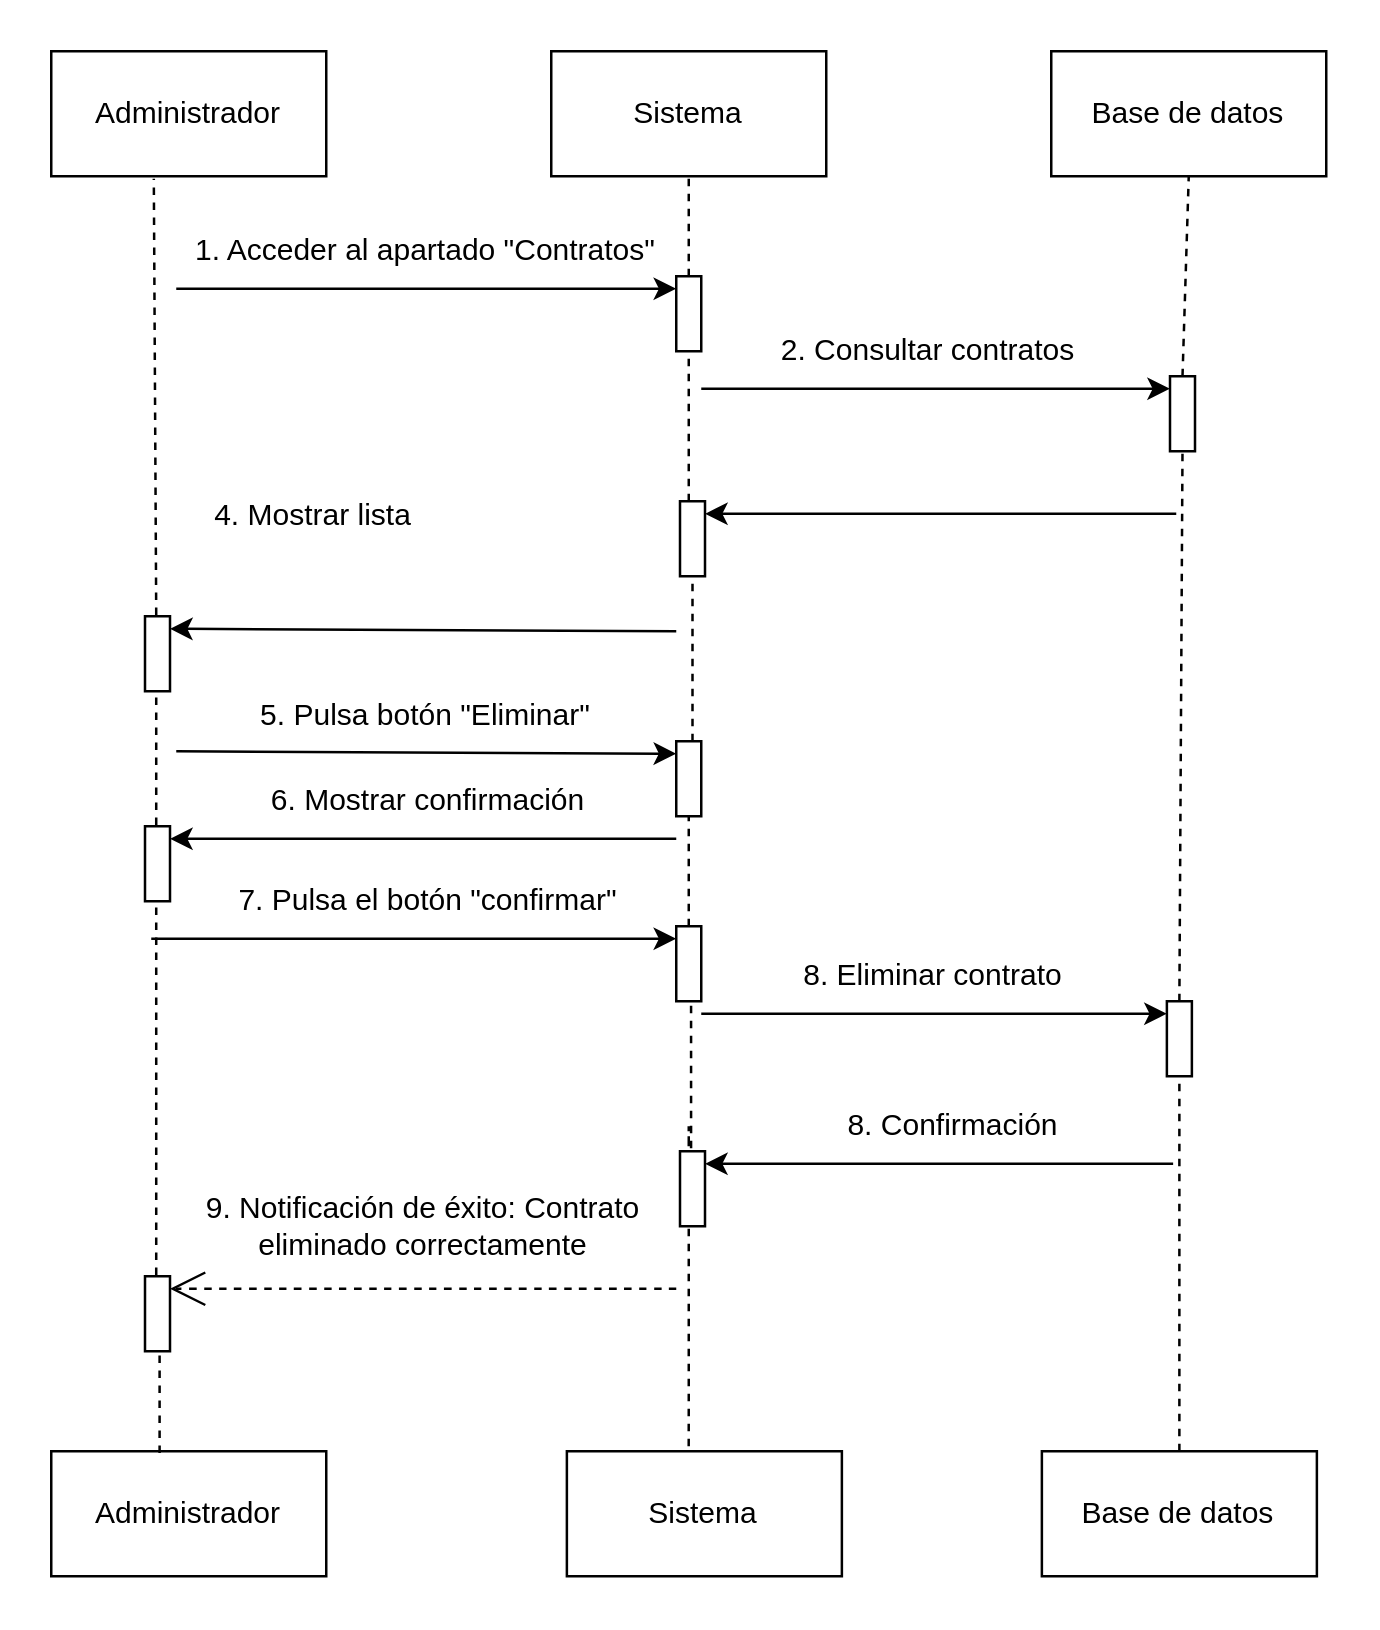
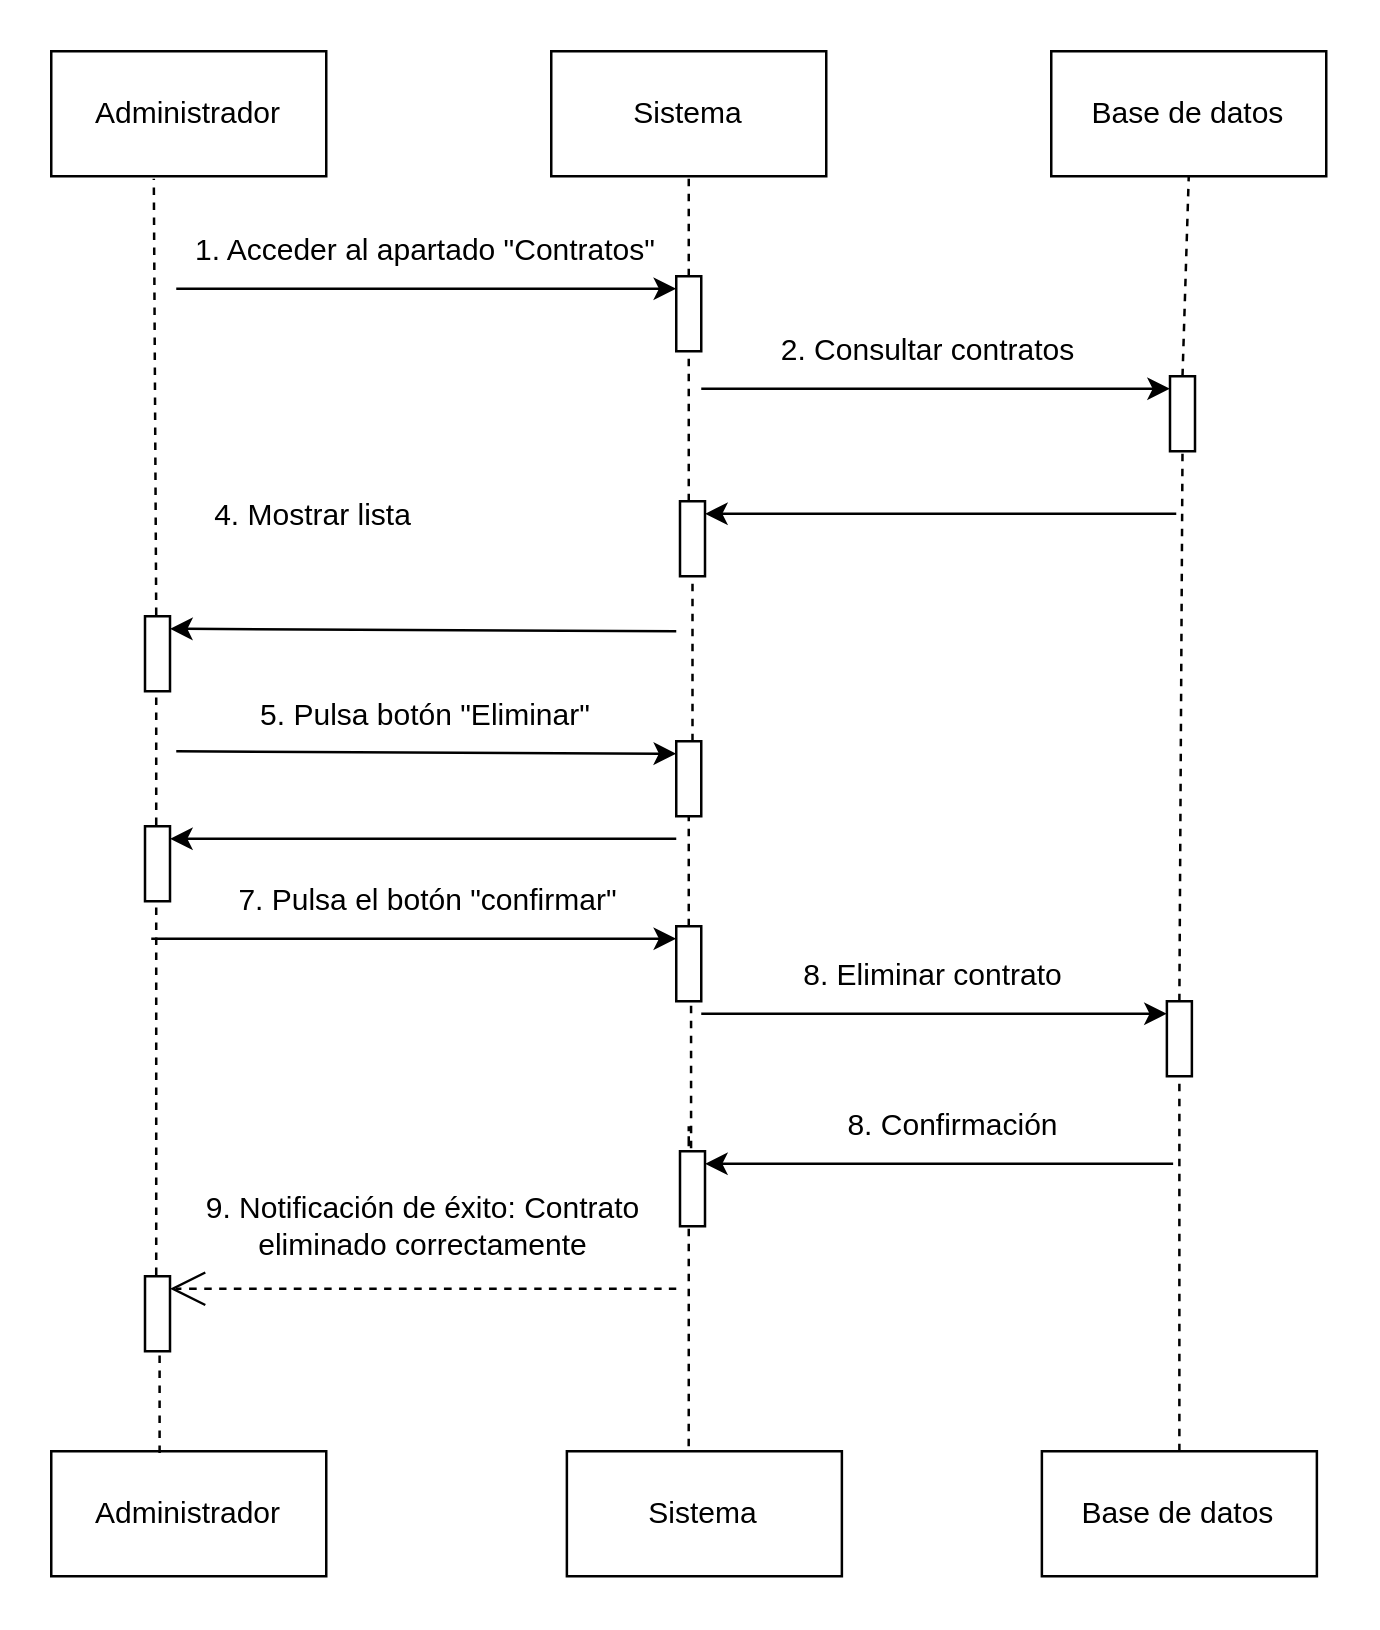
(429, 801) -> none
